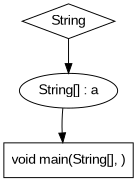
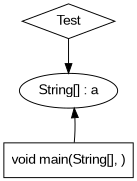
(69, 21) -> (69, 21)
(62, 120) -> (75, 130)
